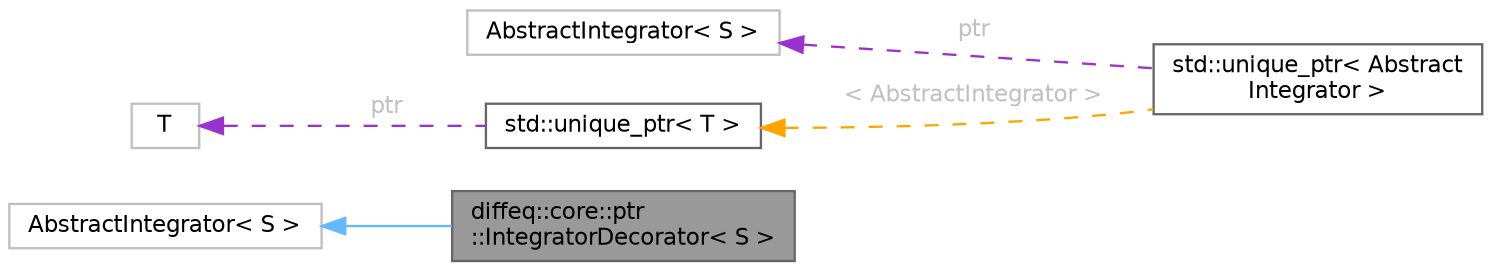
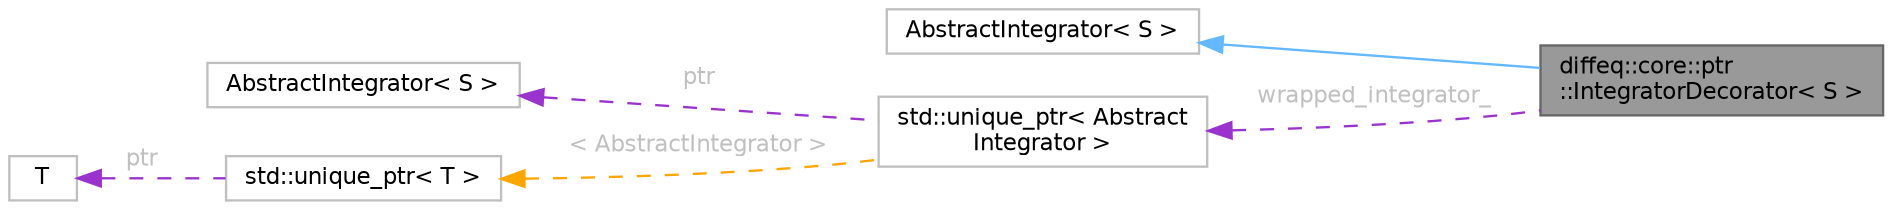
(1318, 79) -> (1043, 132)
none -> (1387, 124)
(623, 126) -> (364, 178)
